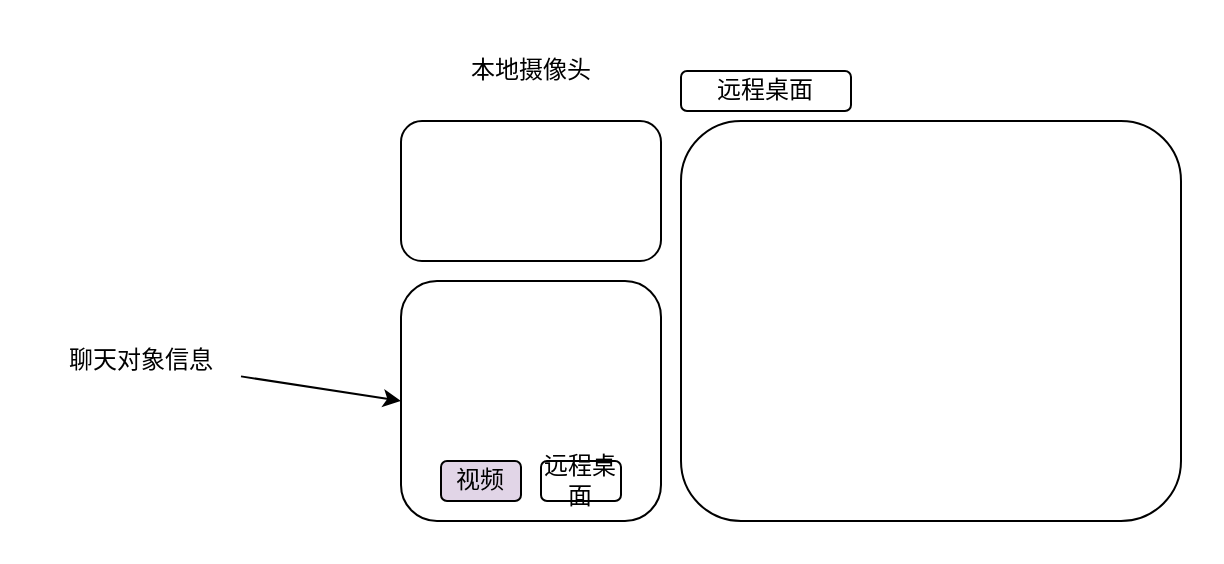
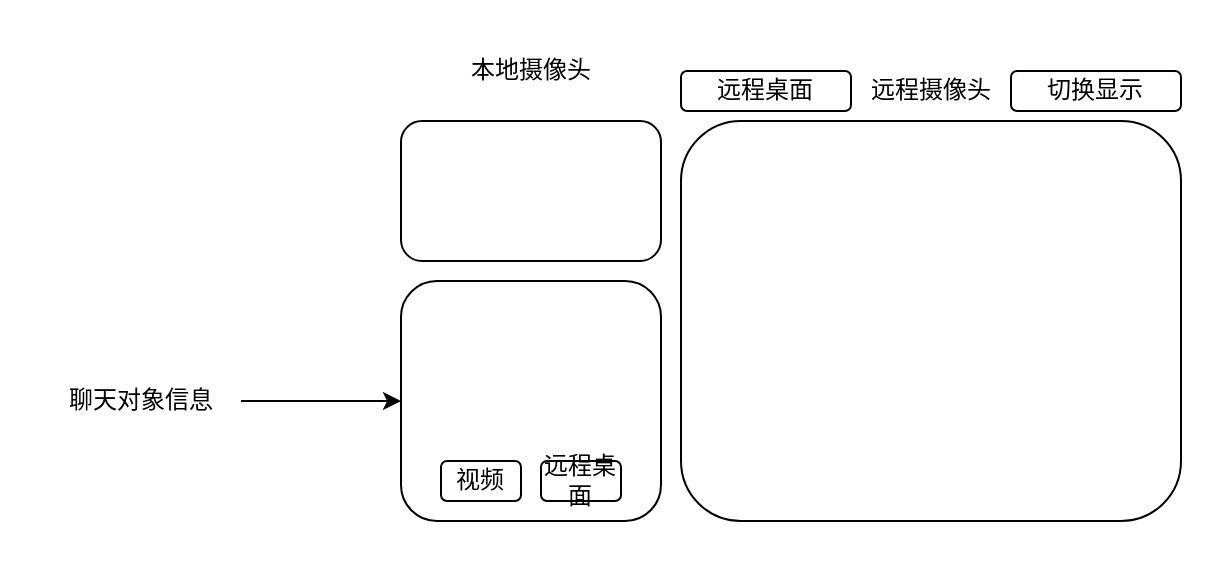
none -> (931, 91)
none -> (1096, 91)
(141, 361) -> (141, 401)
(481, 481) -> (481, 481)
